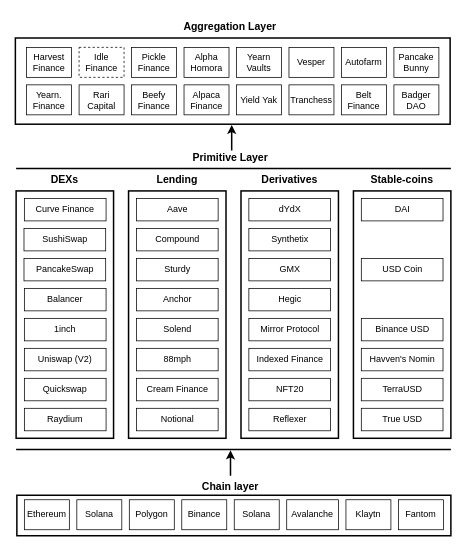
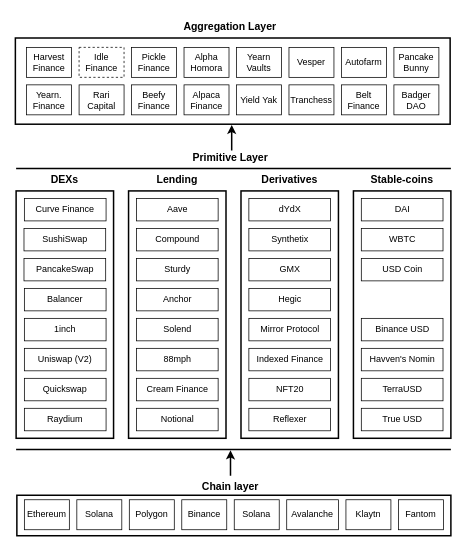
none -> (402, 240)
